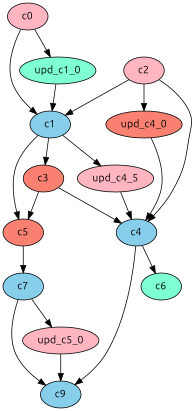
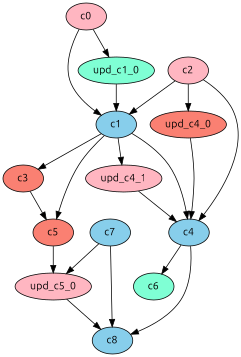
(116, 178) -> (124, 178)
(87, 204) -> (169, 165)
(23, 256) -> (53, 256)
(61, 394) -> (112, 340)
